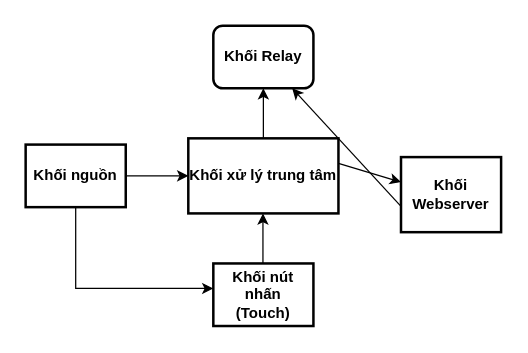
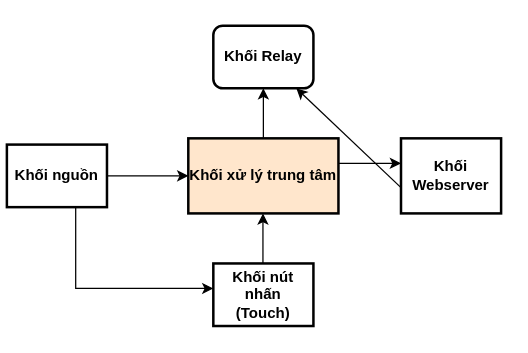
(76, 176) -> (57, 176)
(263, 176) -> (263, 176)
(451, 194) -> (451, 176)
